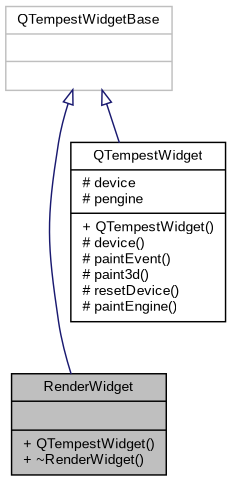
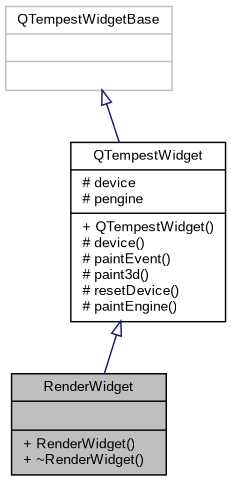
(50, 239) -> (110, 355)
(89, 444) -> (80, 444)
